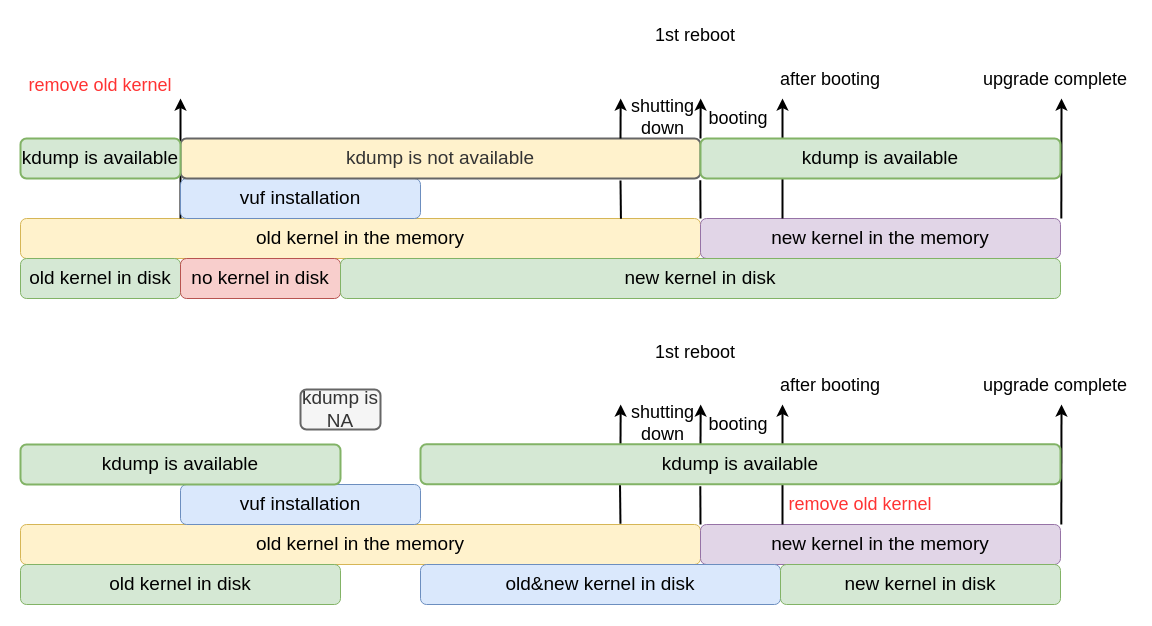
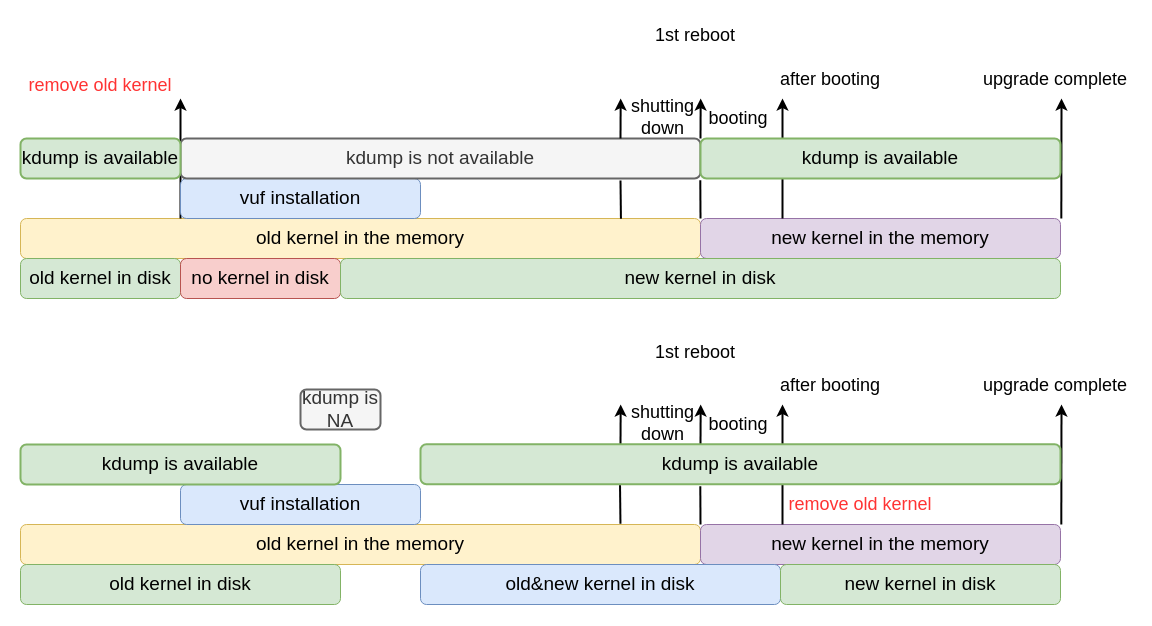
(441, 159) -> (441, 159)
